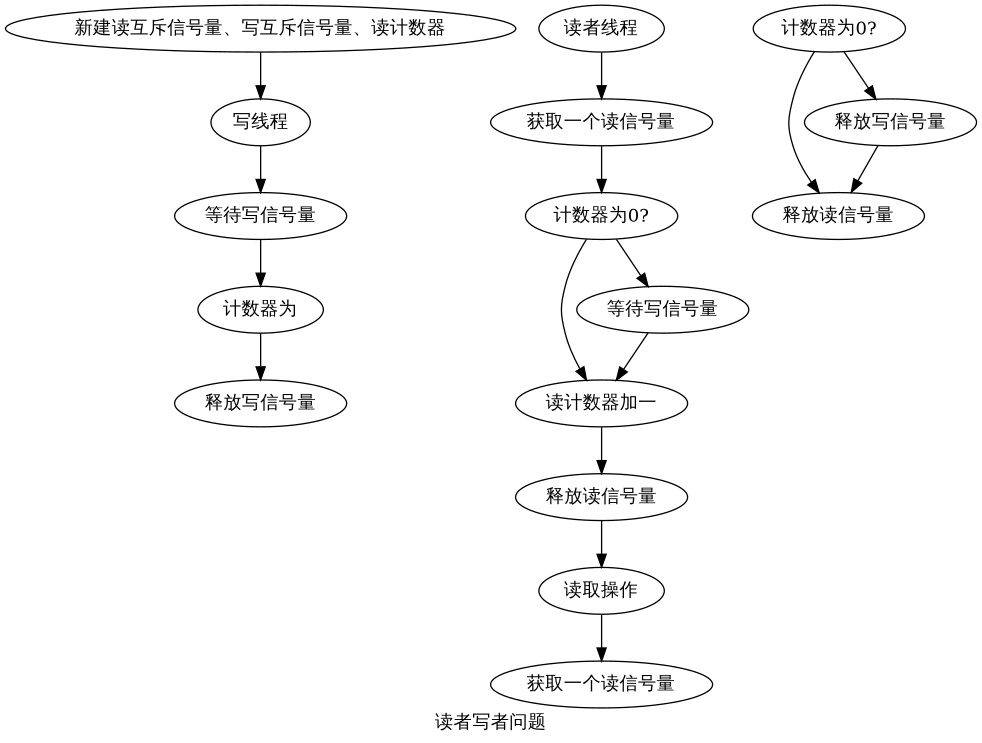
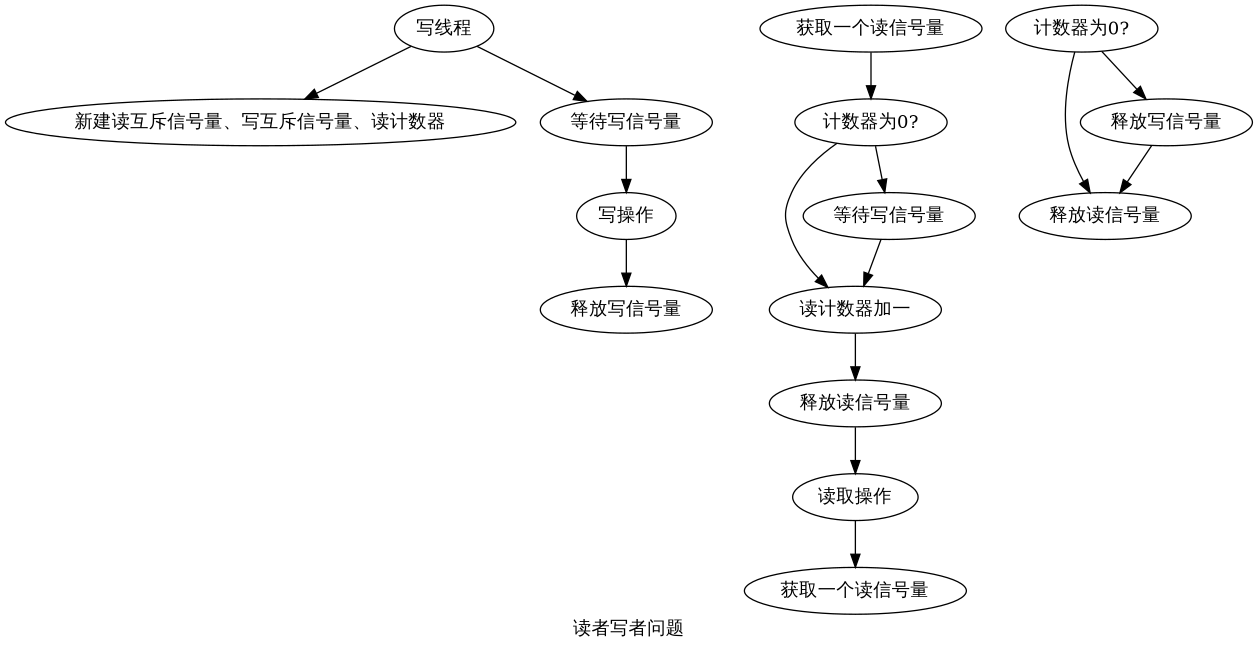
(602, 29) -> none
(261, 69) -> (364, 70)
(261, 310) -> (626, 216)
